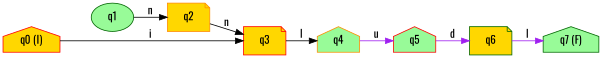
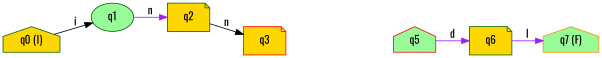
(147, 17) -> (147, 17)
(189, 17) -> (189, 17)
(32, 41) -> (32, 41)
(148, 41) -> (69, 30)
(338, 41) -> none
(571, 41) -> (571, 41)
